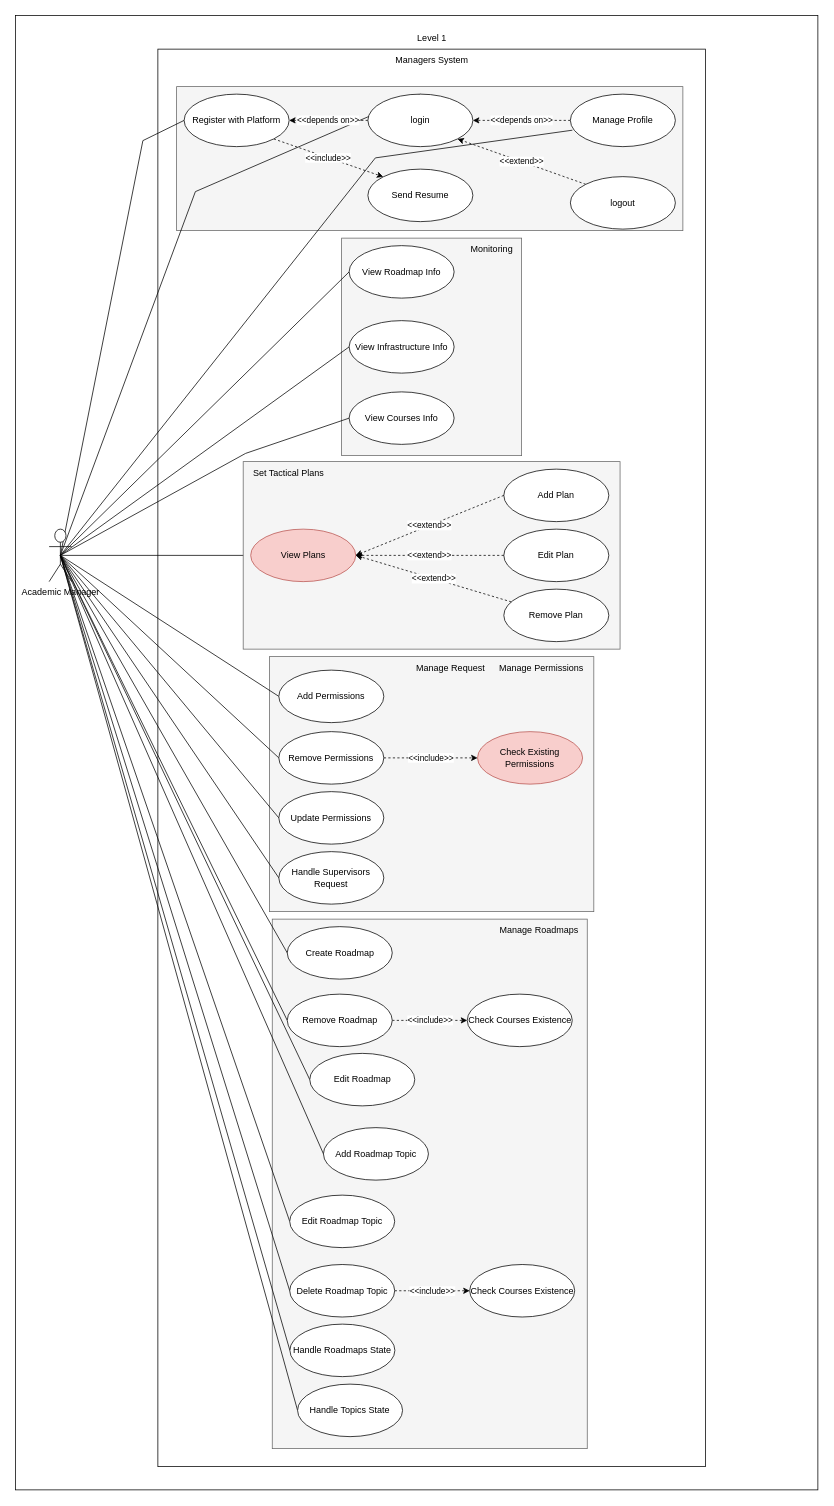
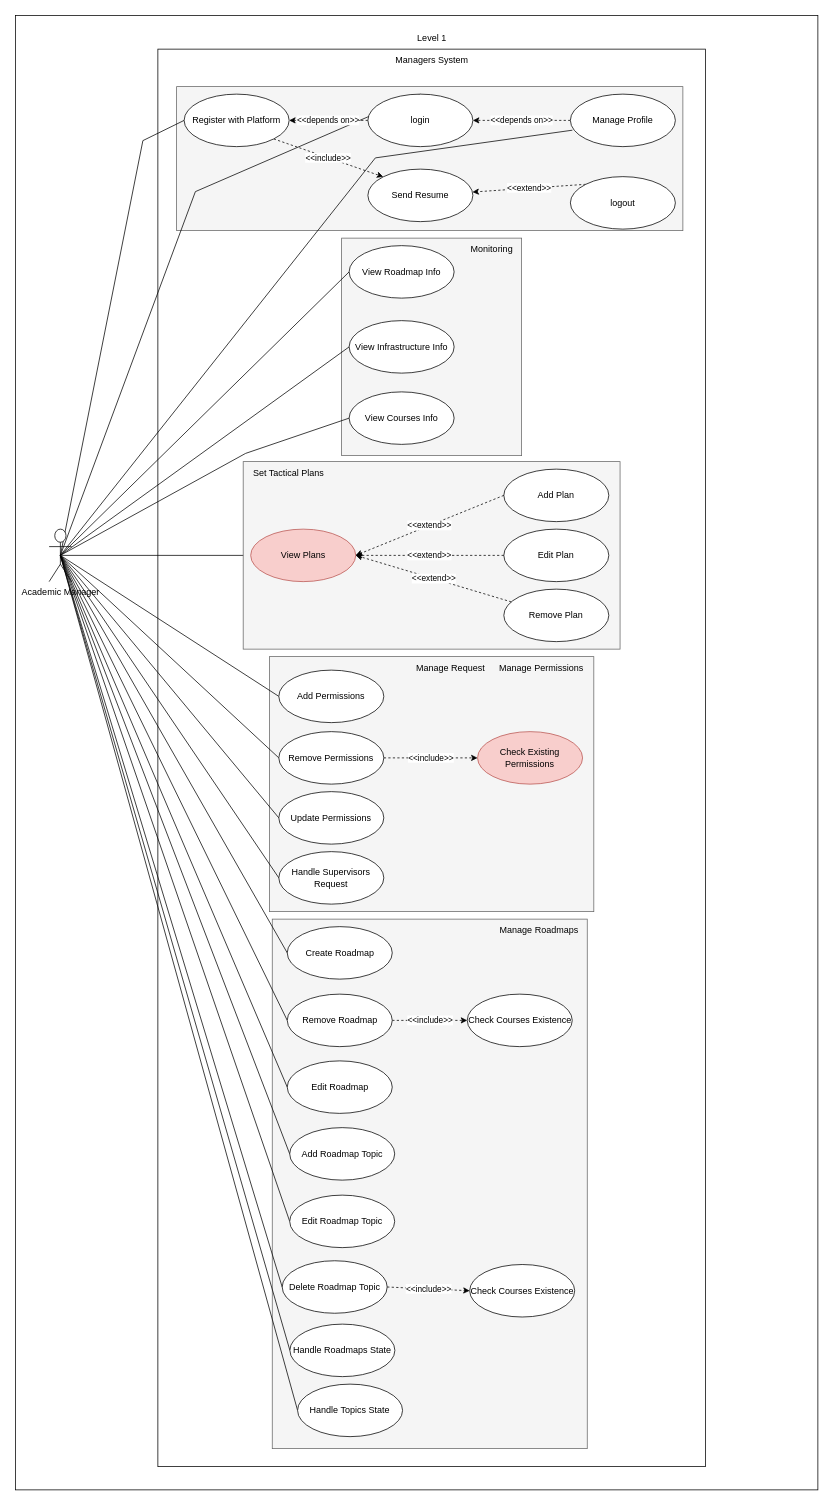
(529, 164) -> (529, 188)
(362, 1080) -> (340, 1087)
(376, 1154) -> (342, 1154)
(342, 1291) -> (335, 1287)
